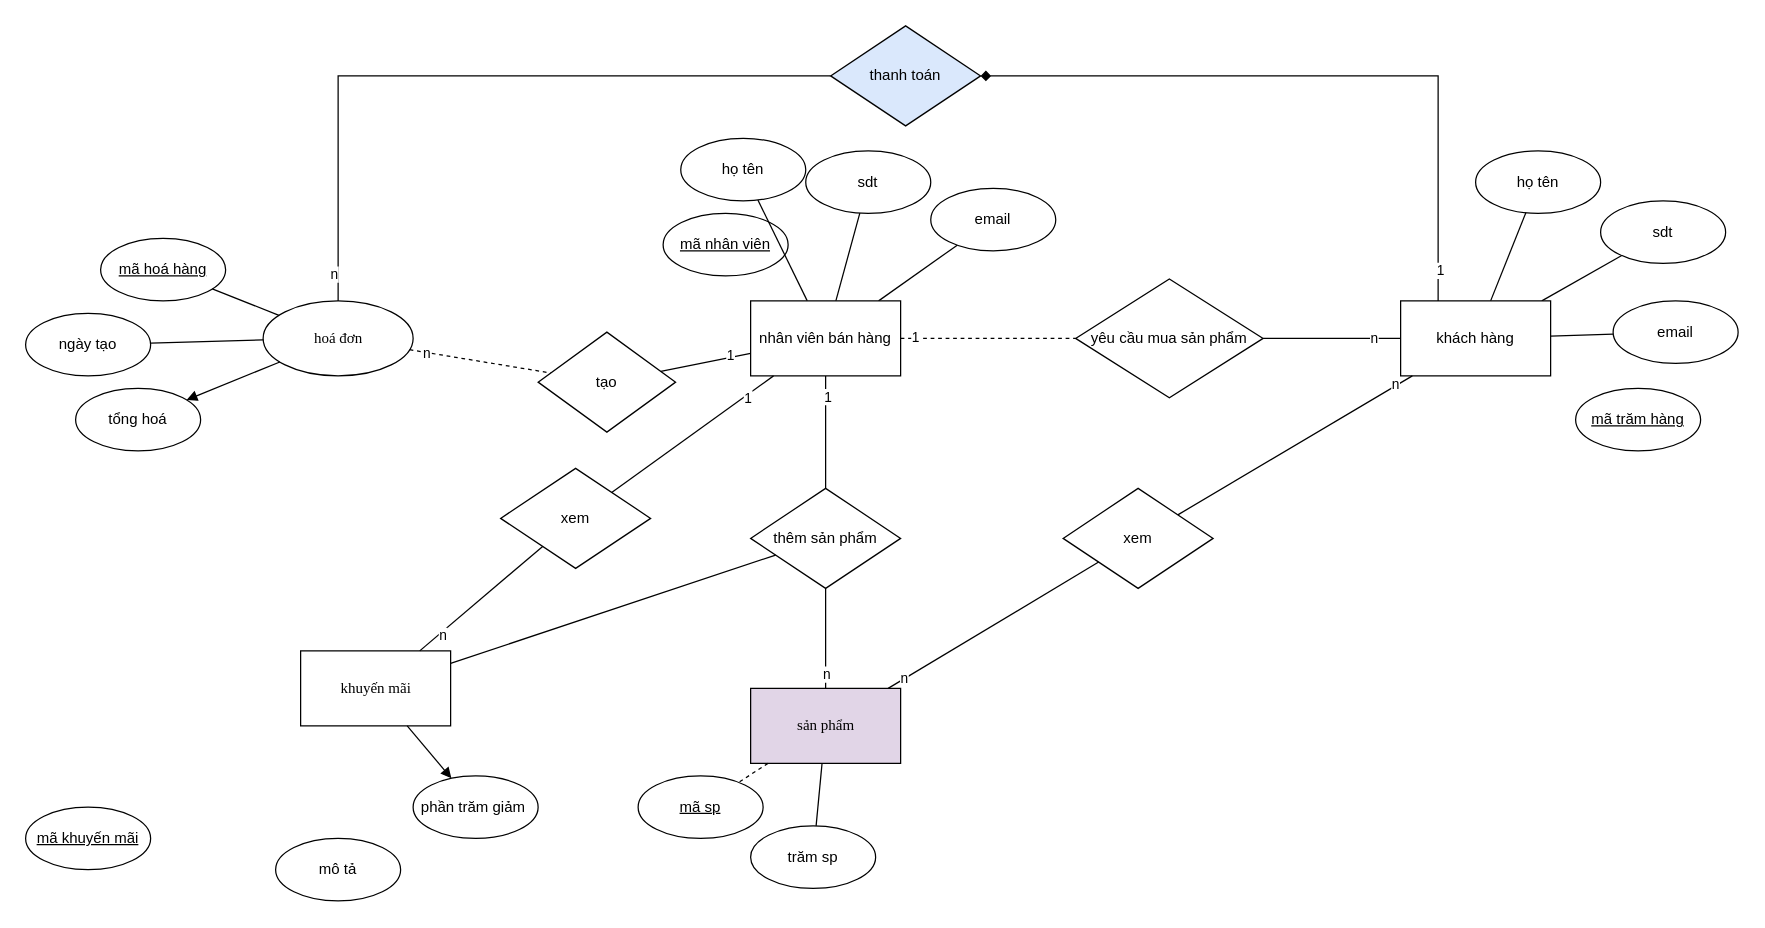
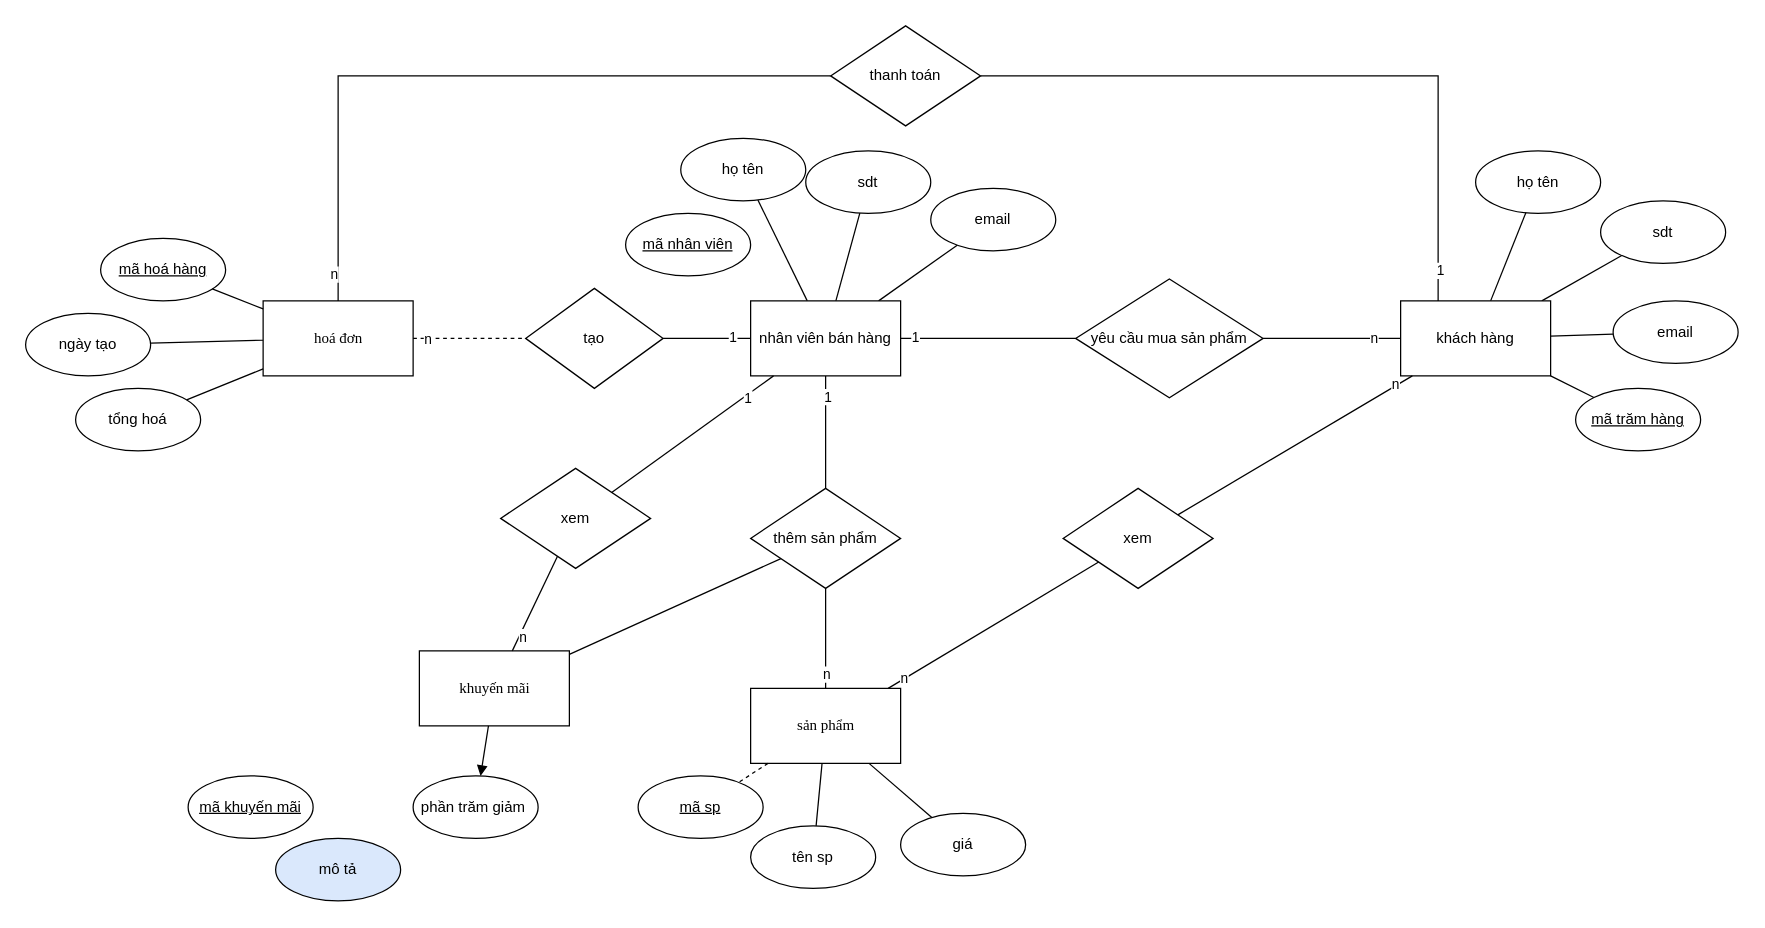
(906, 76) -> (906, 76)
(991, 76) -> (986, 76)
(726, 244) -> (688, 244)
(338, 338) -> (338, 338)
(996, 338) -> (996, 338)
(607, 382) -> (594, 338)
none -> (1572, 386)
(197, 395) -> (192, 397)
(376, 688) -> (494, 688)
(826, 726) -> (826, 726)
none -> (900, 790)
(88, 838) -> (251, 807)
none -> (963, 844)
(813, 857) -> (813, 857)
(338, 869) -> (338, 869)
